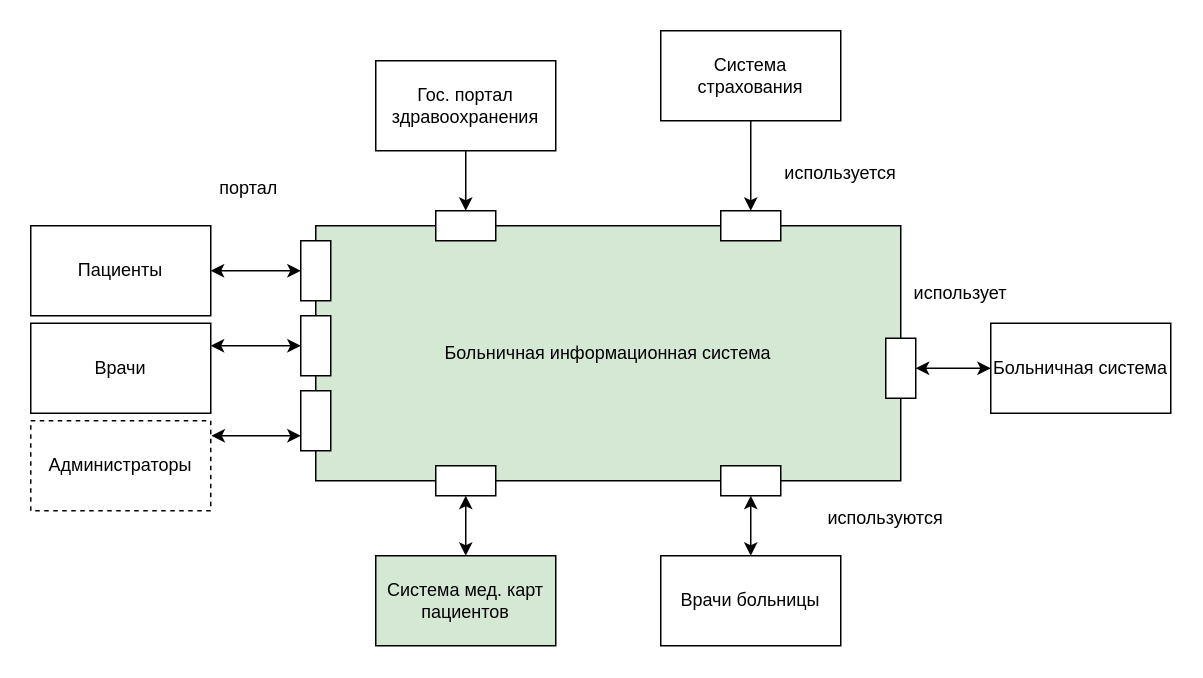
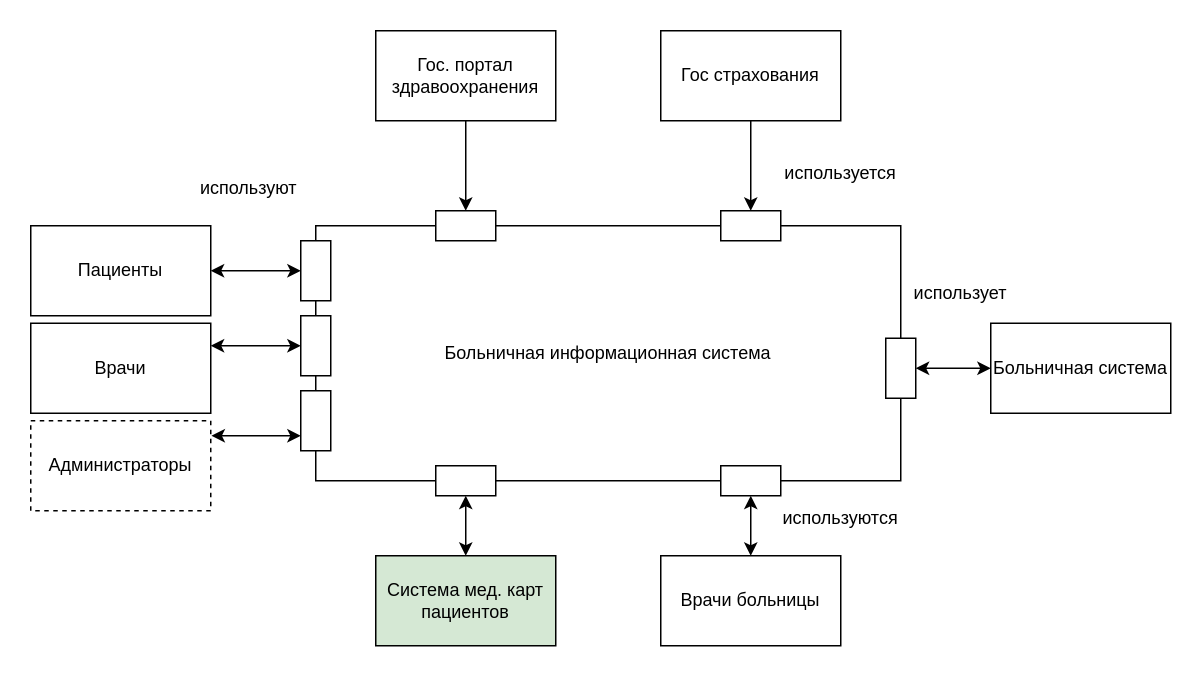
(751, 76) -> (751, 76)
(466, 106) -> (466, 76)
(249, 188) -> (249, 188)
(608, 353) -> (608, 353)
(886, 518) -> (841, 518)
